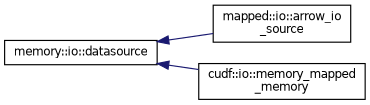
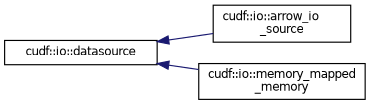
(282, 24) -> (282, 24)
(81, 53) -> (81, 53)
